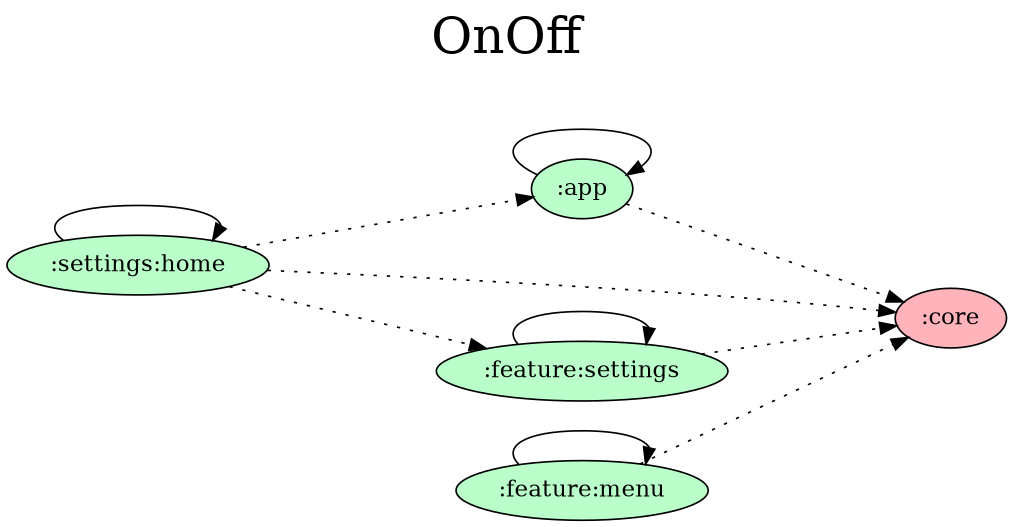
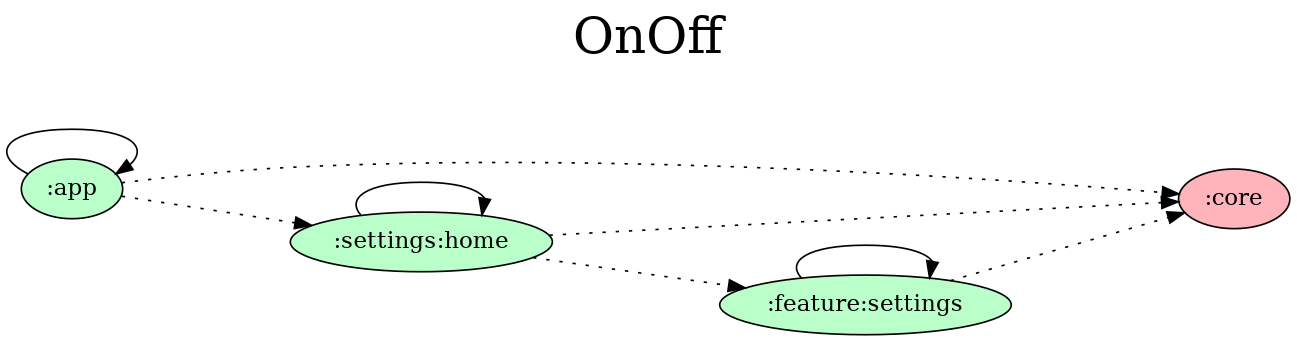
(380, 224) -> (208, 210)
(582, 490) -> none
